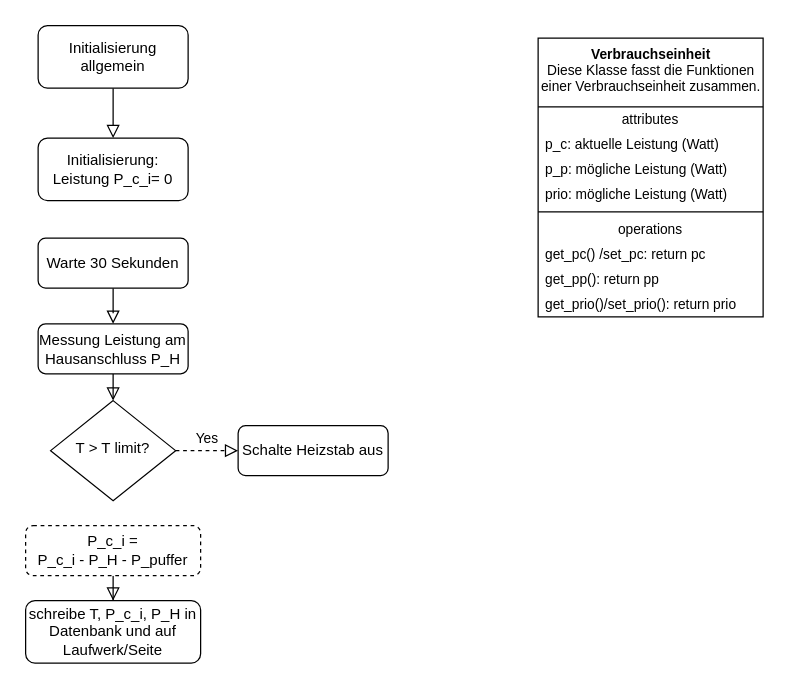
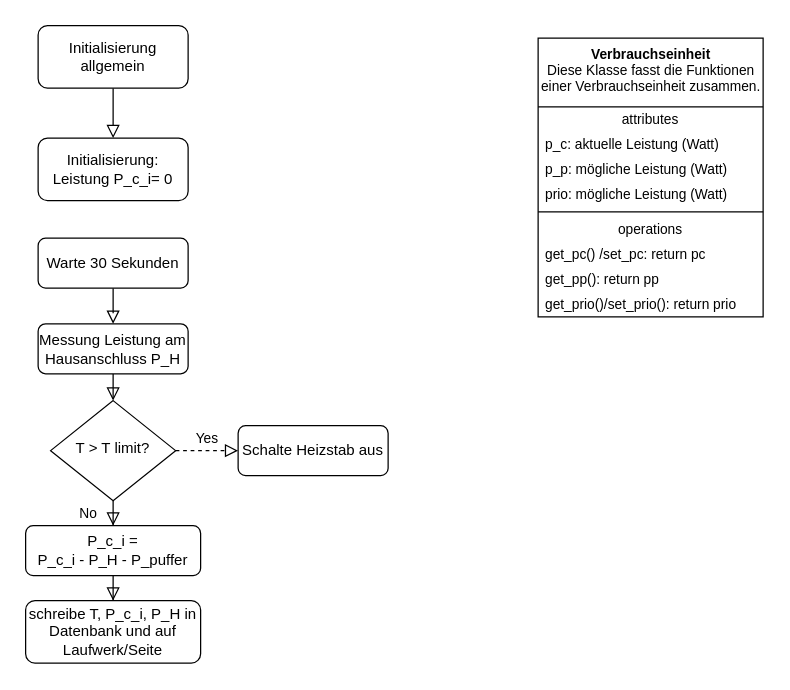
none -> (113, 520)
(113, 551) -> (113, 551)
